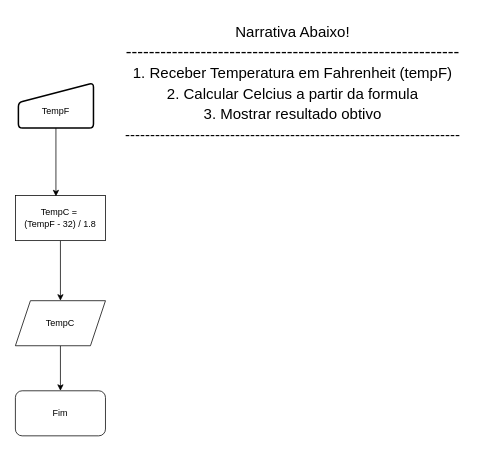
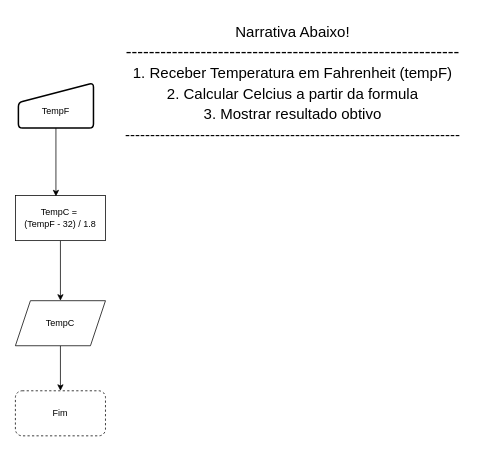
(60, 413) -> (60, 413)
